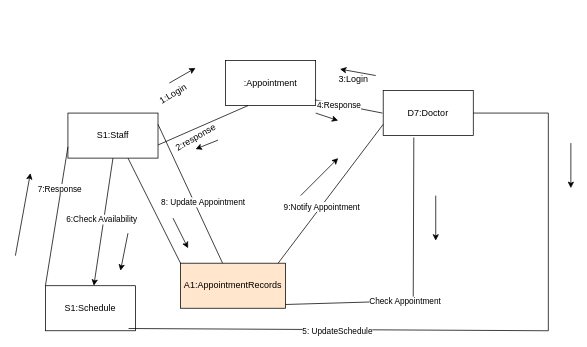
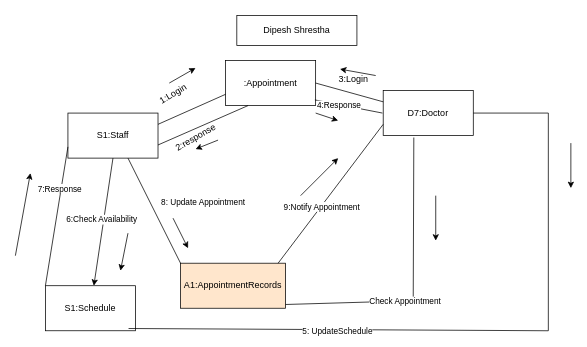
none -> (297, 30)
none -> (349, 92)
(190, 193) -> (191, 109)
